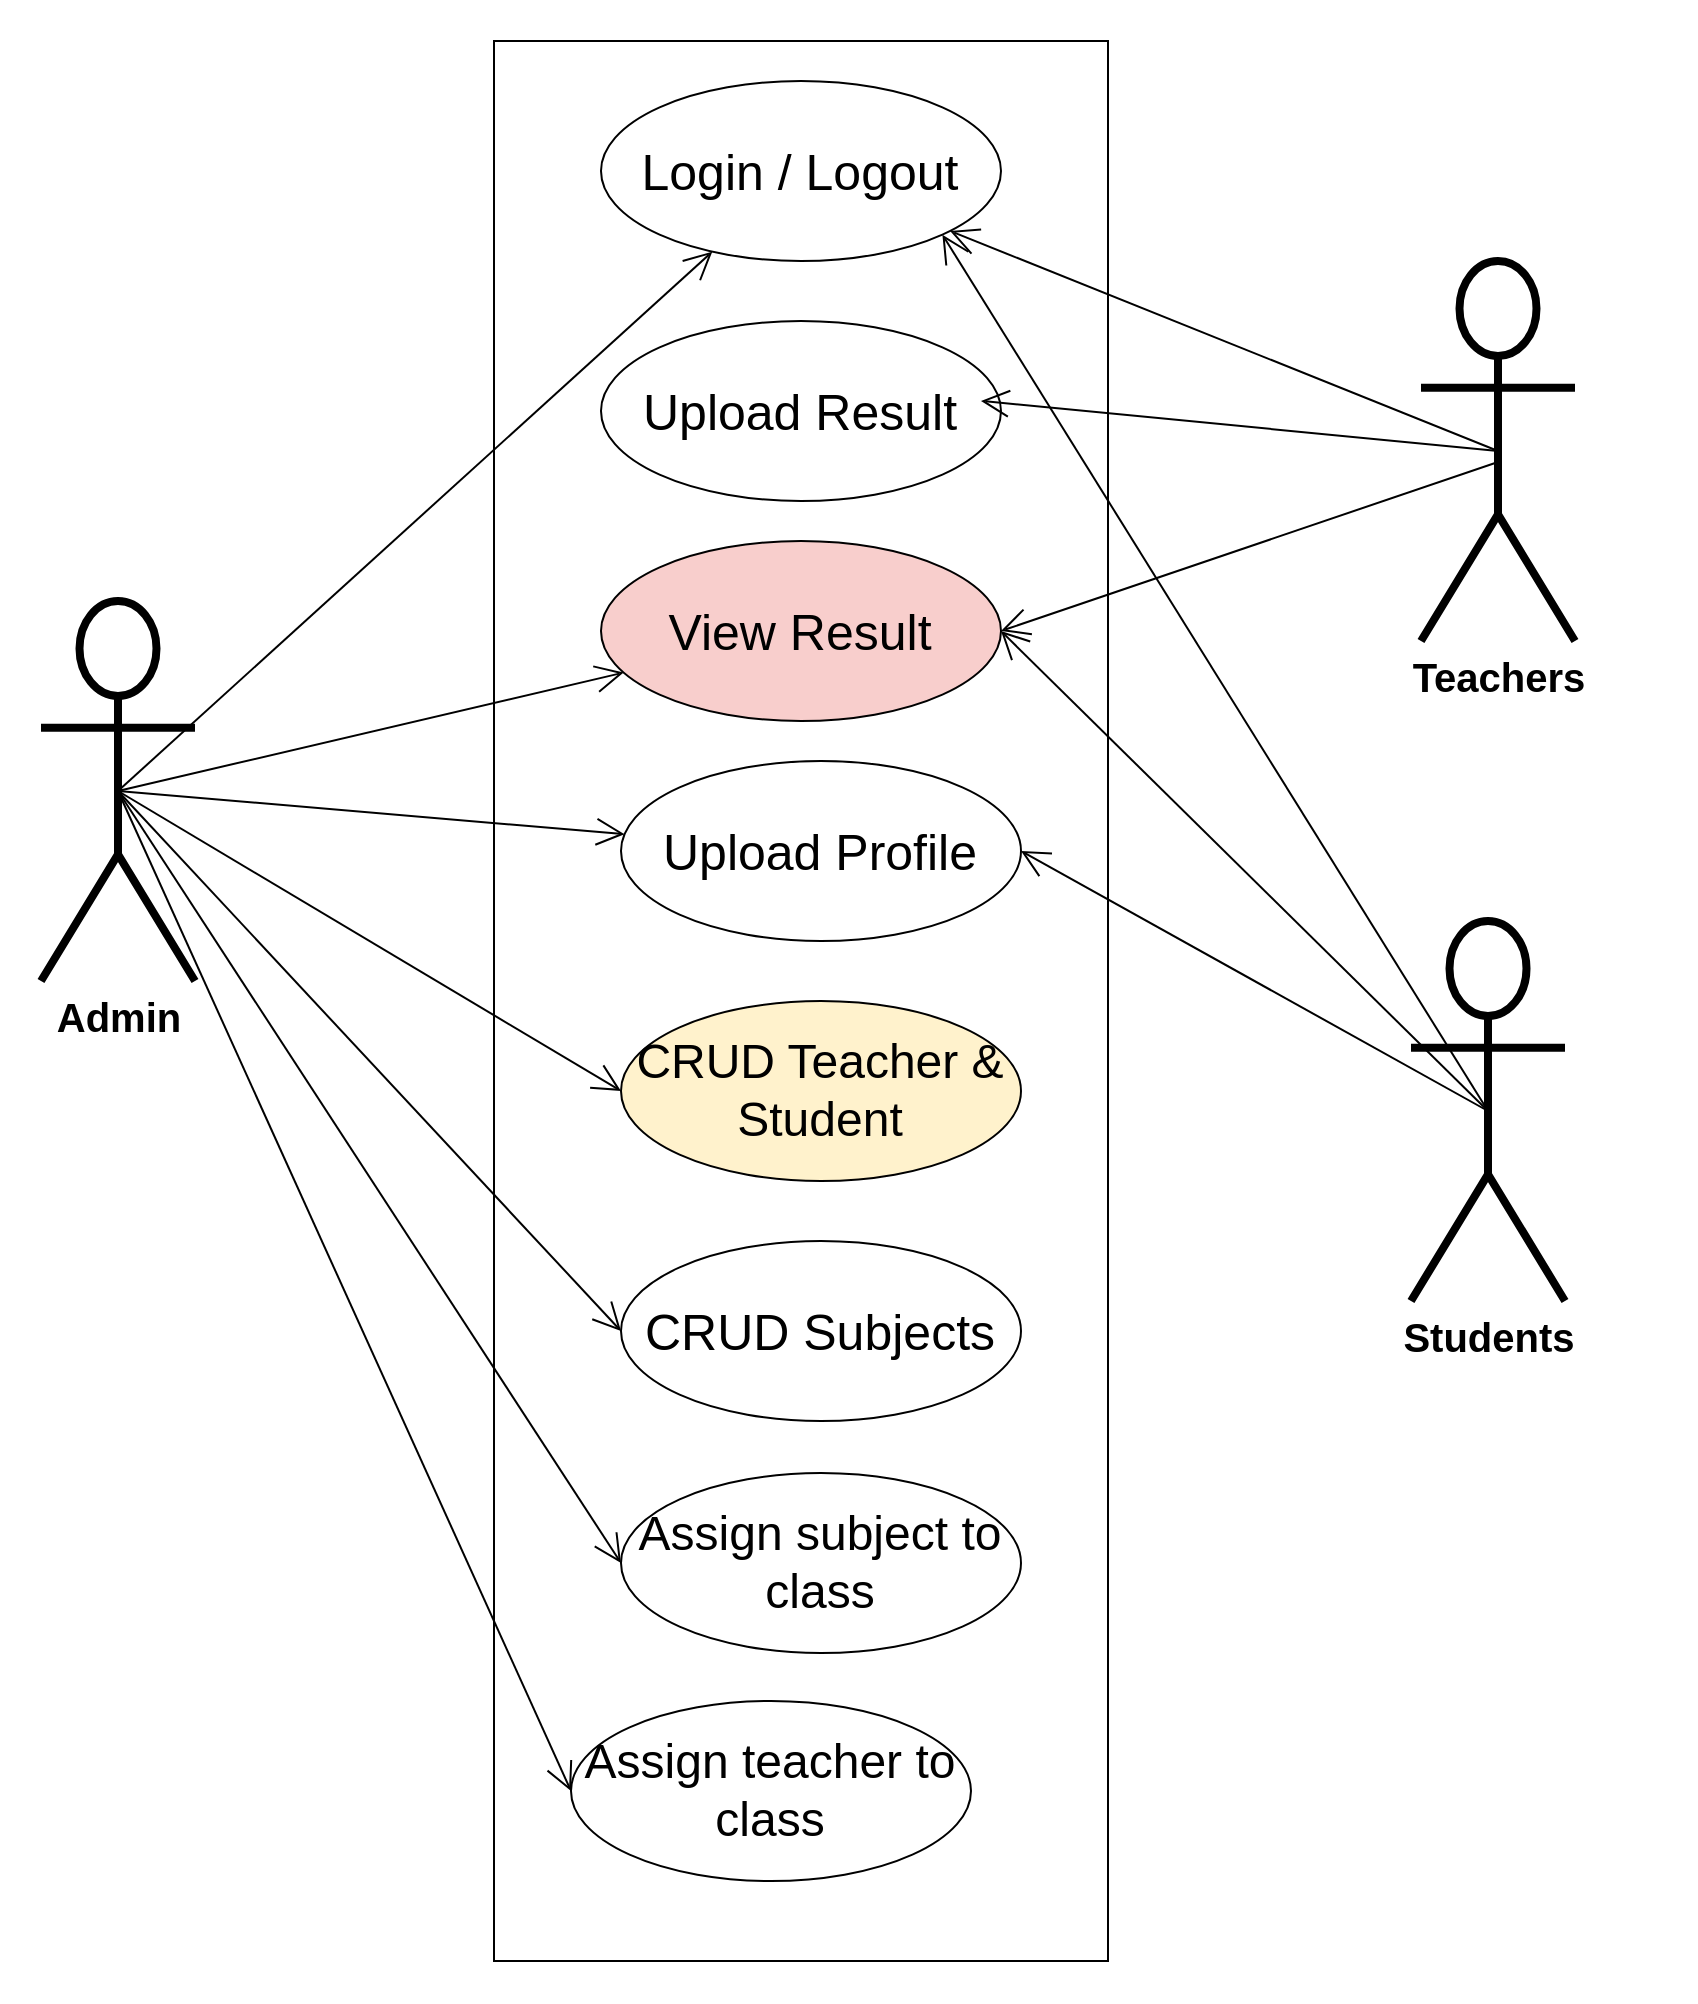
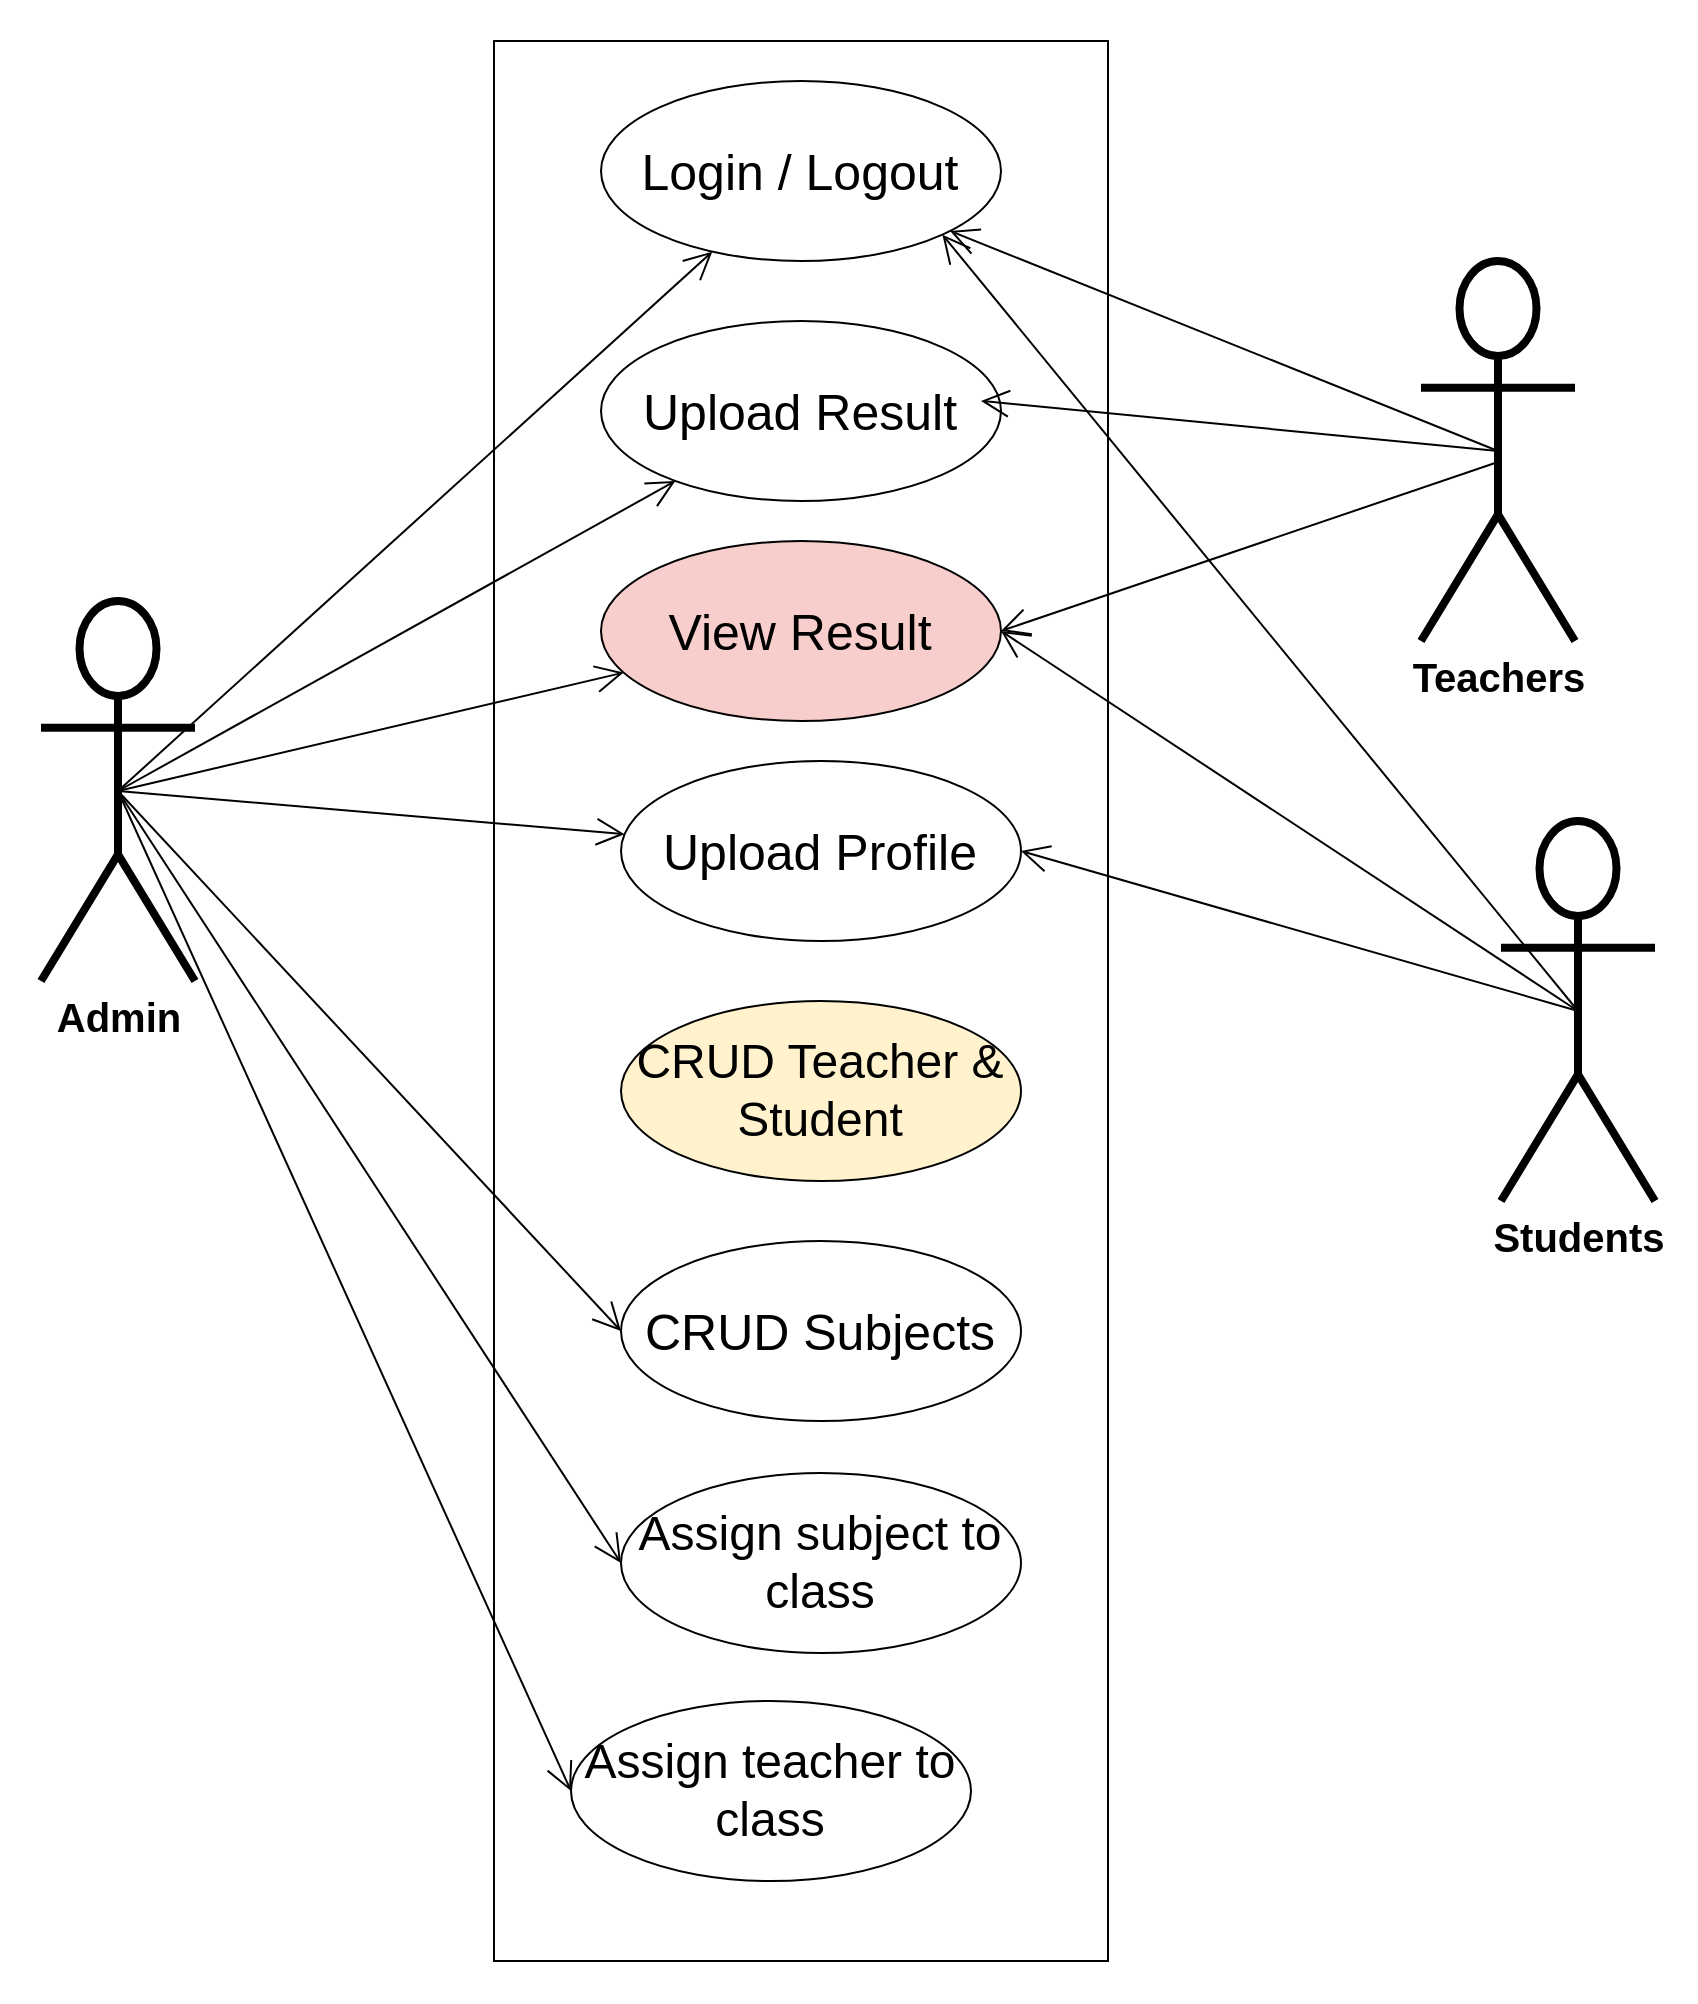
(383, 949) -> (427, 619)
(1488, 1111) -> (1578, 1011)
